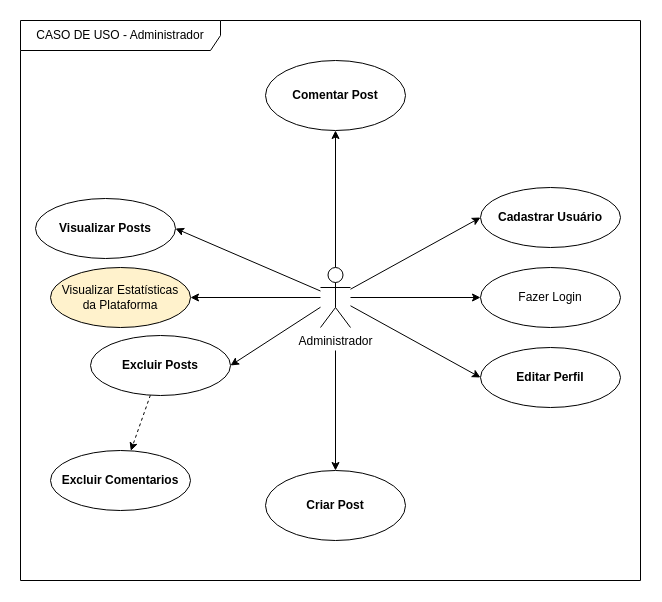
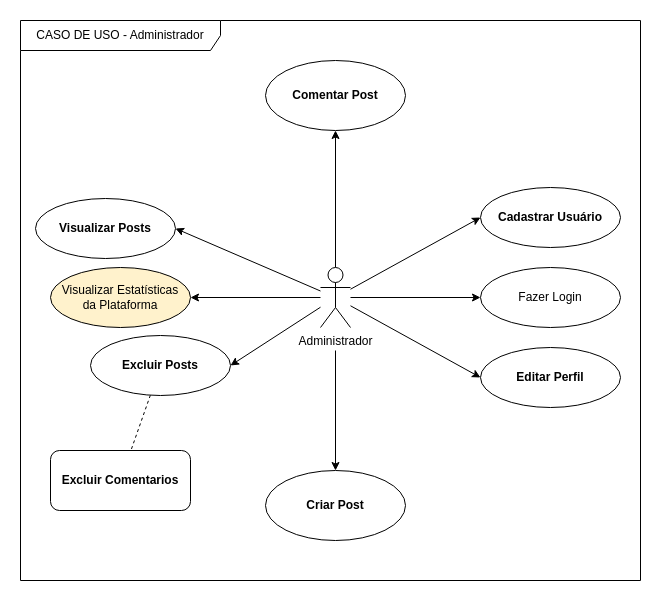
(134, 443) -> (133, 446)
(121, 481) -> (121, 481)
